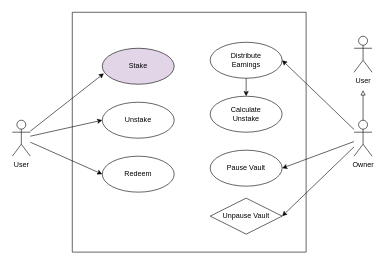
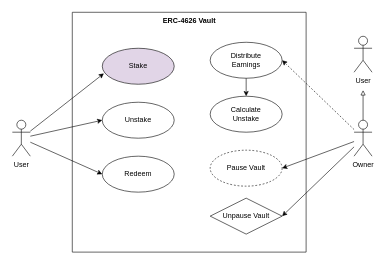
none -> (189, 21)
(318, 95) -> (318, 95)
(246, 168) -> (246, 168)
